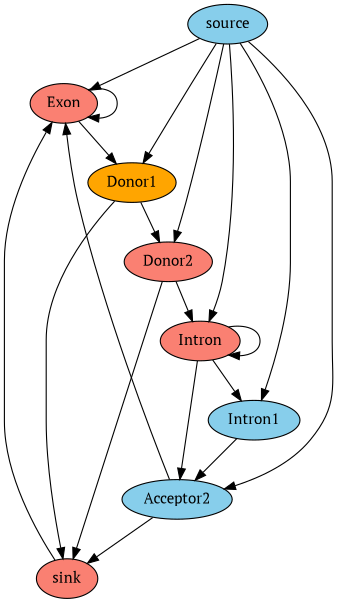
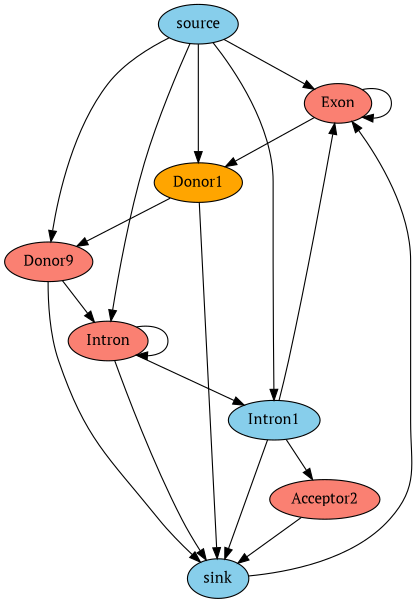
(168, 262) -> (49, 262)
(332, 274) -> none
(109, 310) -> (308, 268)
(189, 415) -> (153, 458)
none -> (248, 494)
(177, 499) -> (325, 499)
(67, 579) -> (218, 579)
